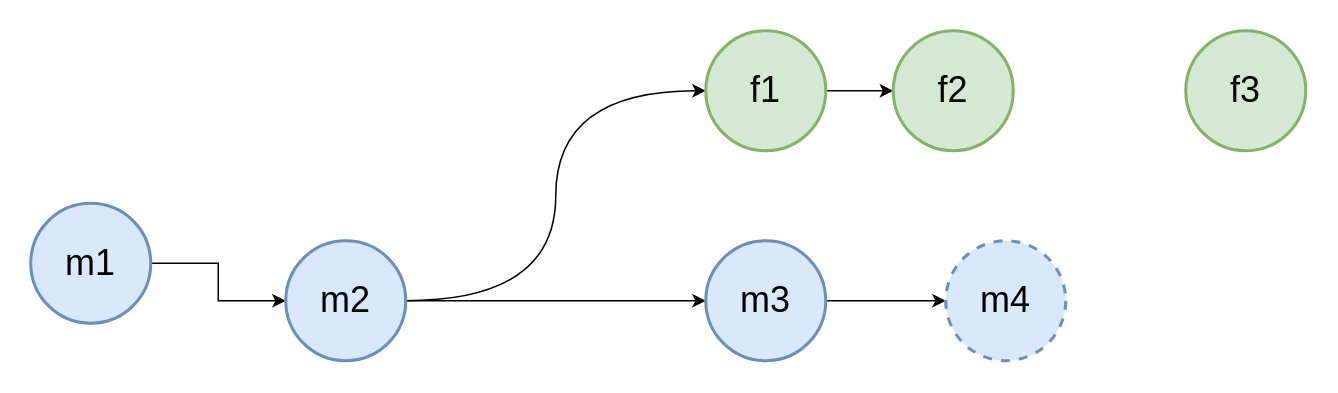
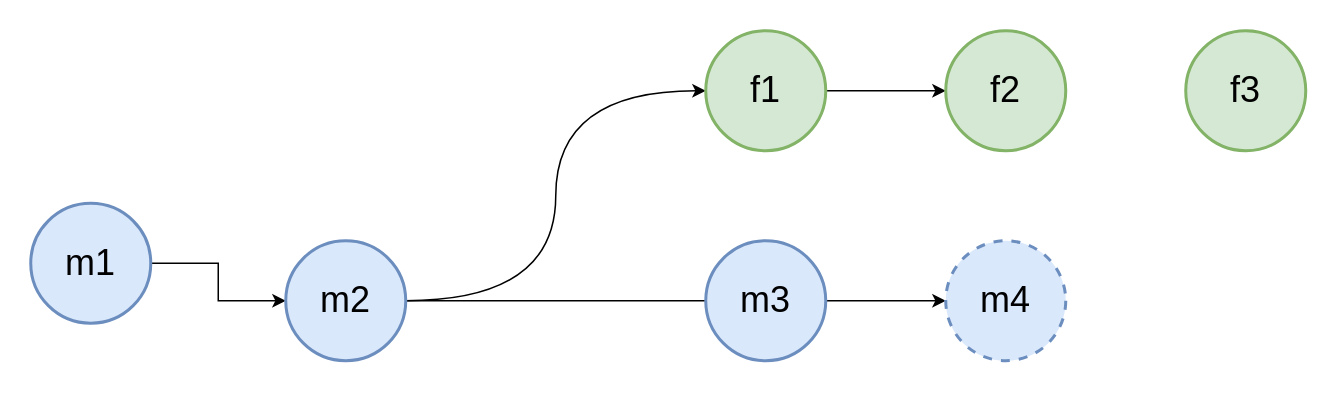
(953, 91) -> (1006, 91)
(694, 301) -> (698, 301)
